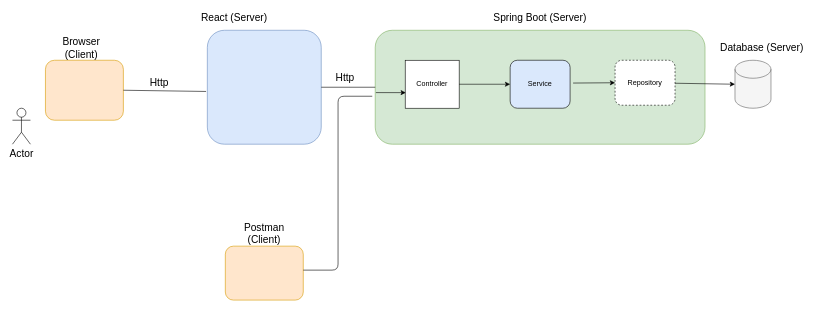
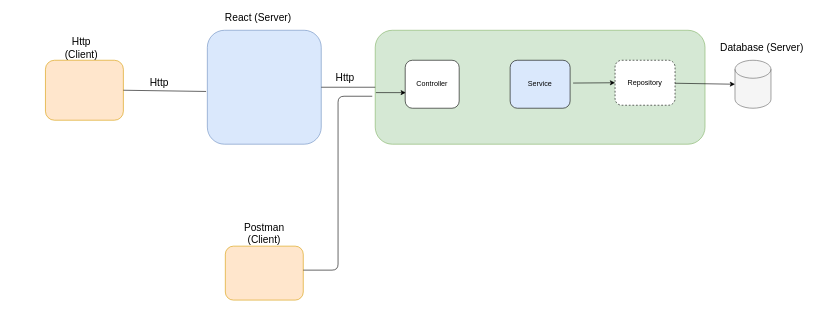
(234, 18) -> (258, 18)
(540, 18) -> none
(81, 48) -> (81, 48)
(432, 84) -> (432, 84)
(504, 84) -> none
(21, 126) -> none
